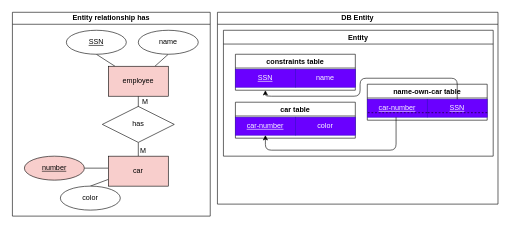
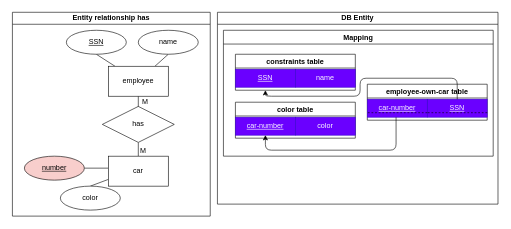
(359, 38) -> (359, 38)
(138, 81) -> (138, 81)
(428, 92) -> (428, 92)
(296, 110) -> (296, 110)
(138, 171) -> (138, 171)
